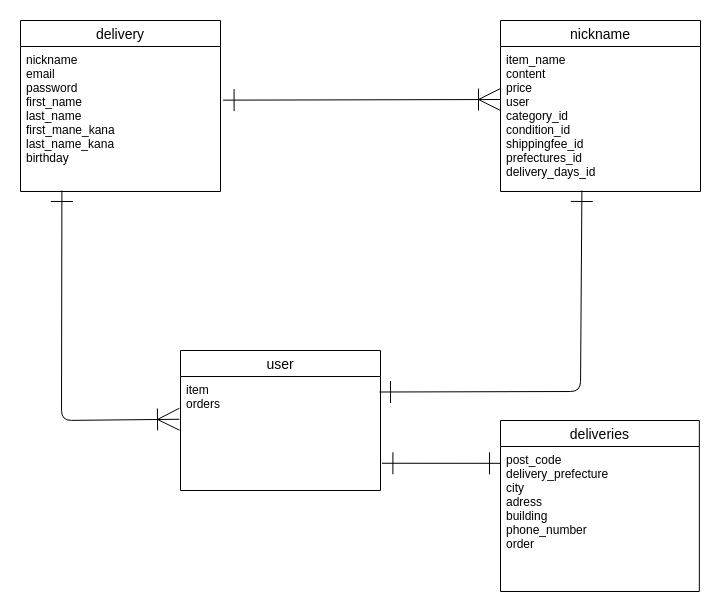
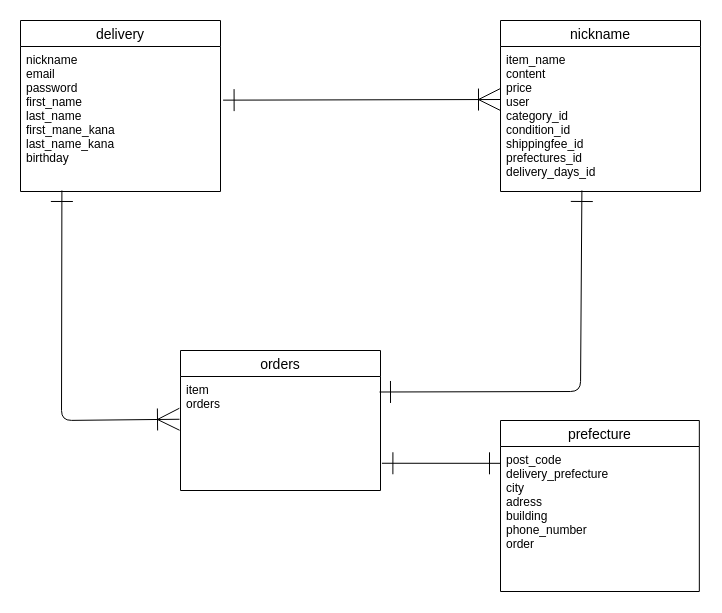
(280, 364) -> (280, 364)
(599, 434) -> (599, 434)
